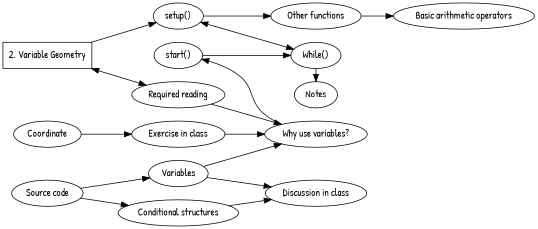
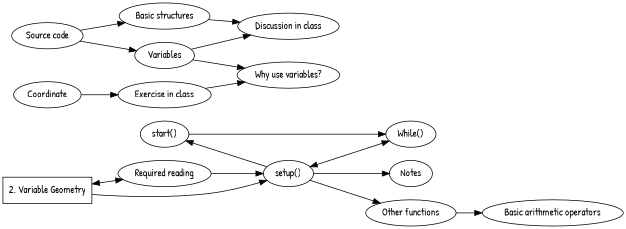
(316, 71) -> (348, 174)
(249, 88) -> (230, 155)
(243, 113) -> (233, 174)
(178, 213) -> (165, 16)
